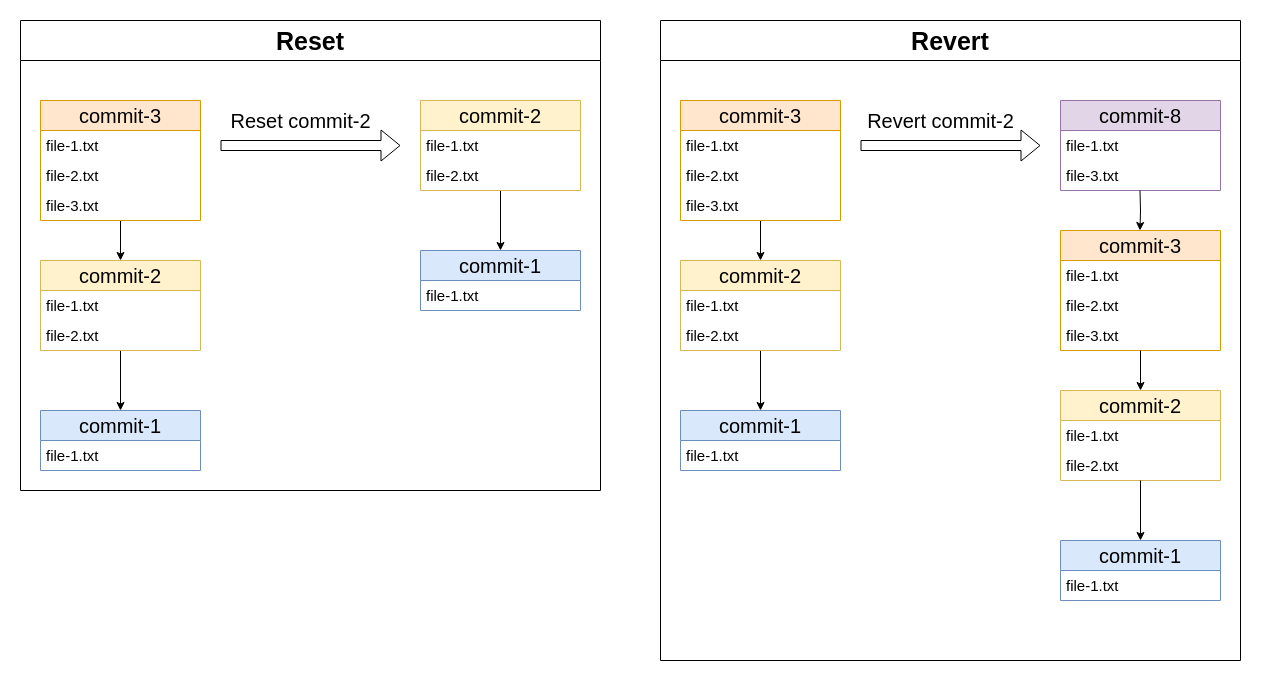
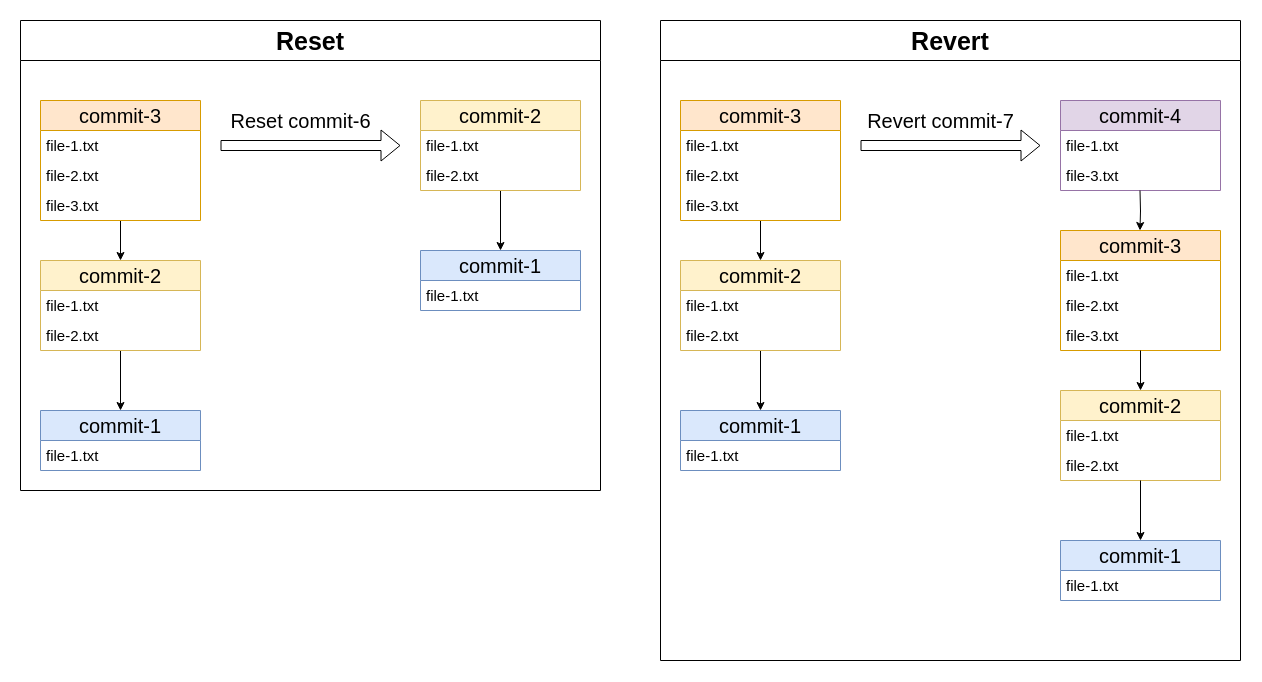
(1141, 116) -> (1141, 116)
(301, 121) -> (301, 121)
(941, 121) -> (941, 121)
